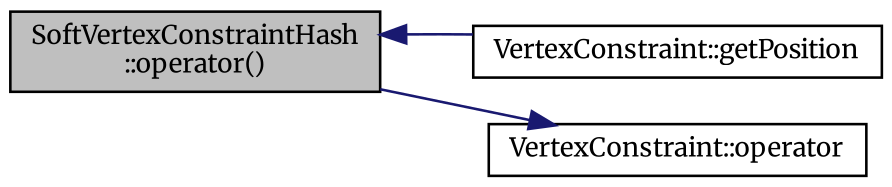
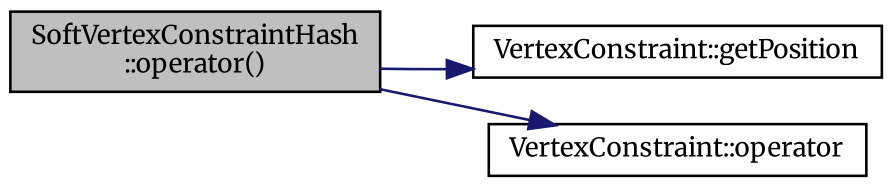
(440, 34) -> (413, 69)
